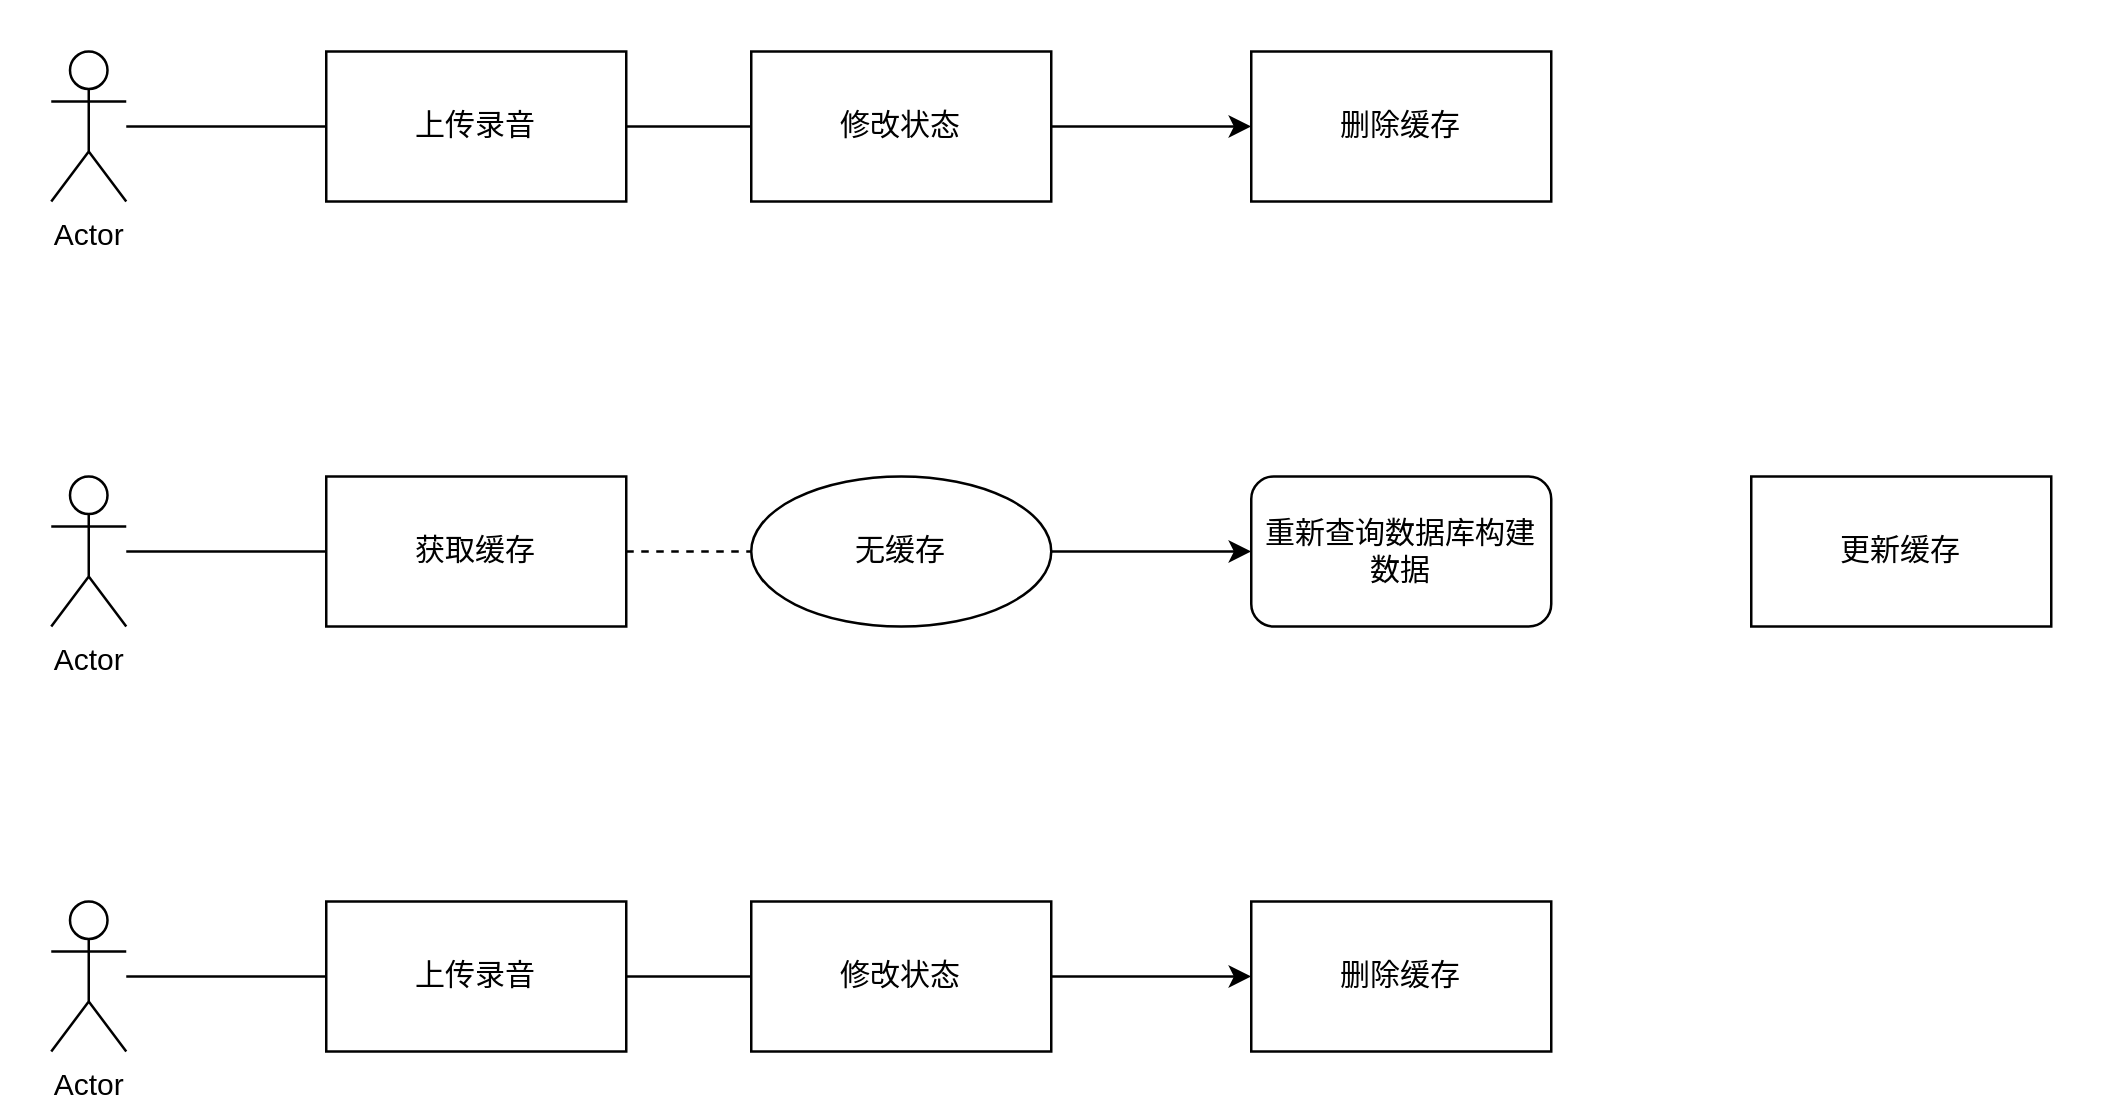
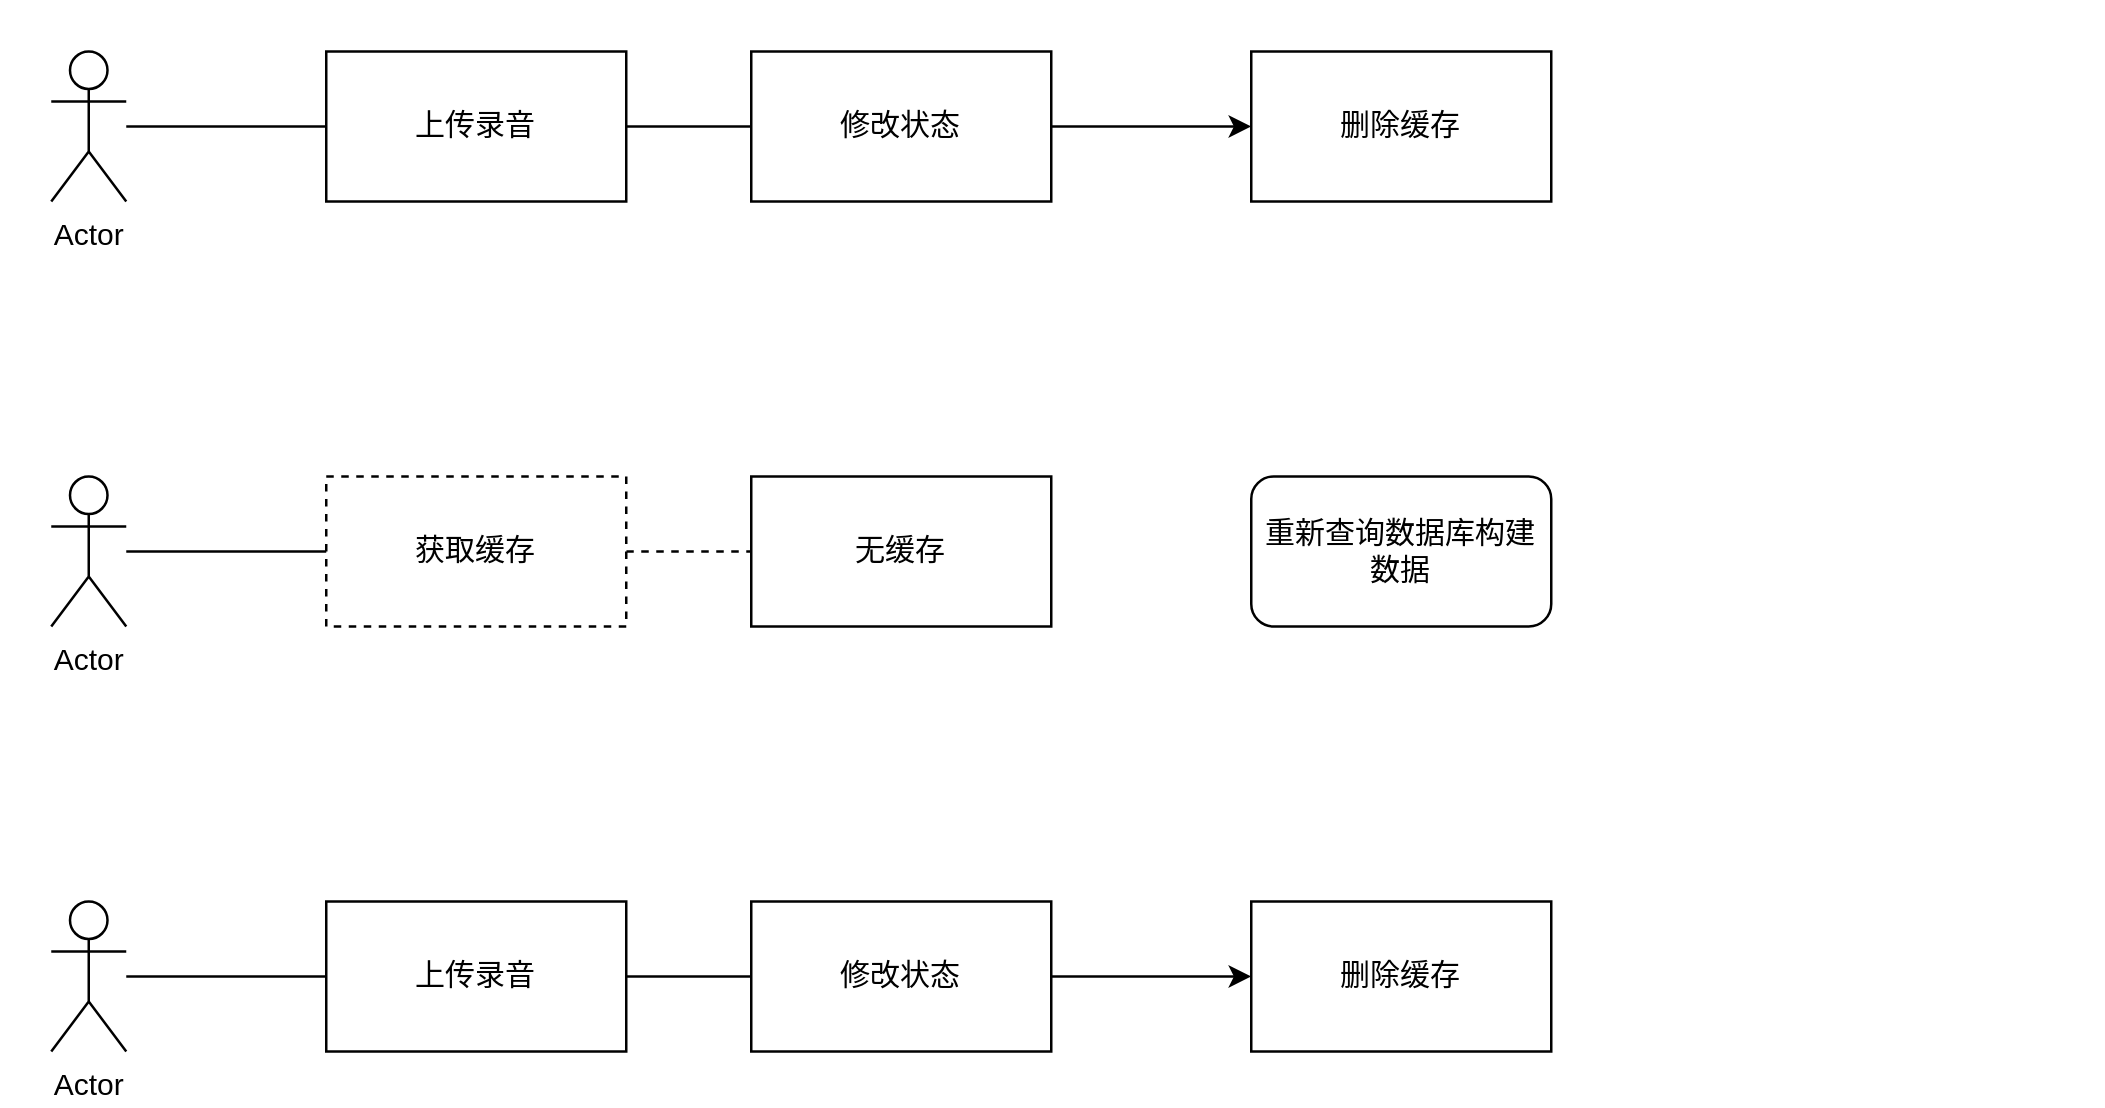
(476, 551) -> (476, 551)
(901, 551) -> (901, 551)
(1143, 551) -> none
(1901, 551) -> none
